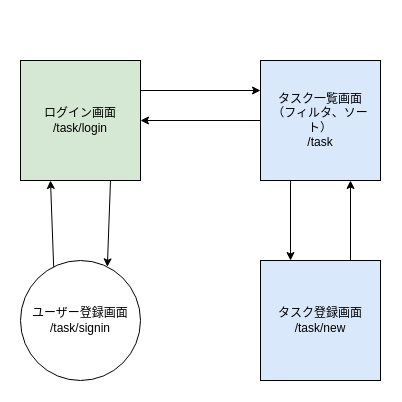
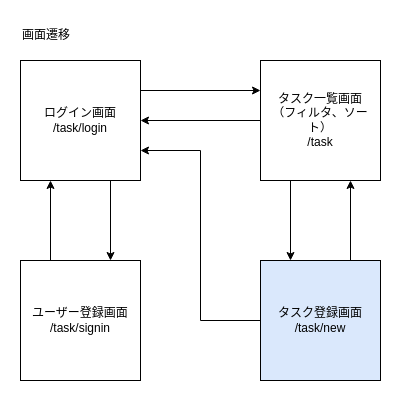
none -> (201, 36)
(81, 121) -> (81, 121)
(321, 121) -> (321, 121)
none -> (201, 240)
(81, 321) -> (81, 321)
